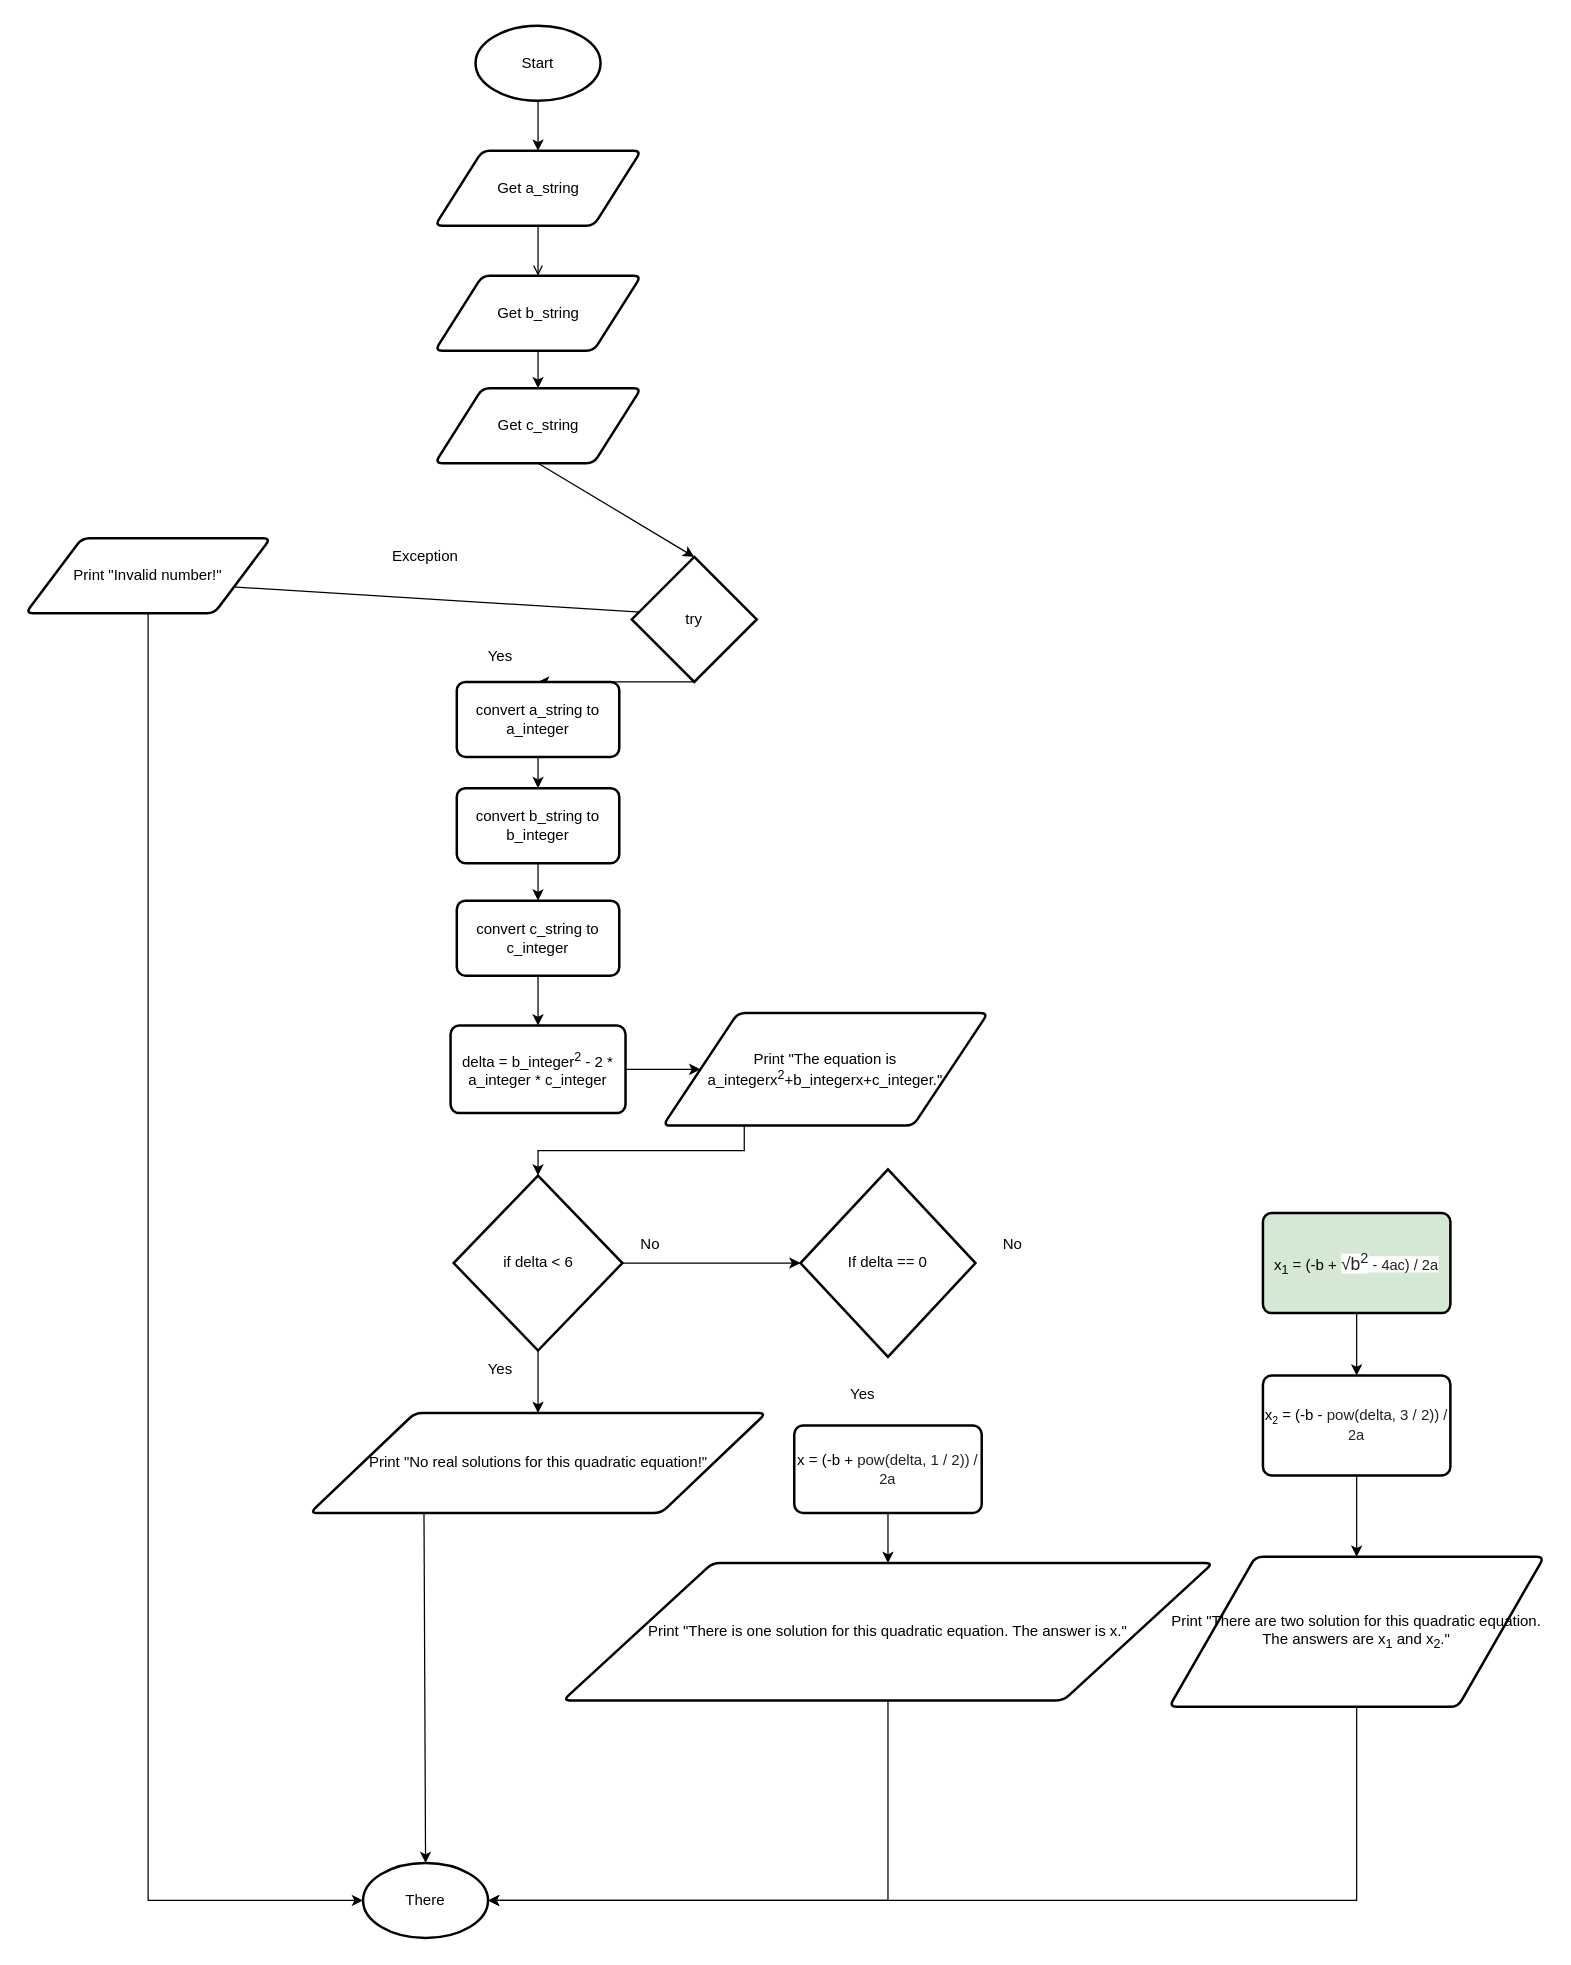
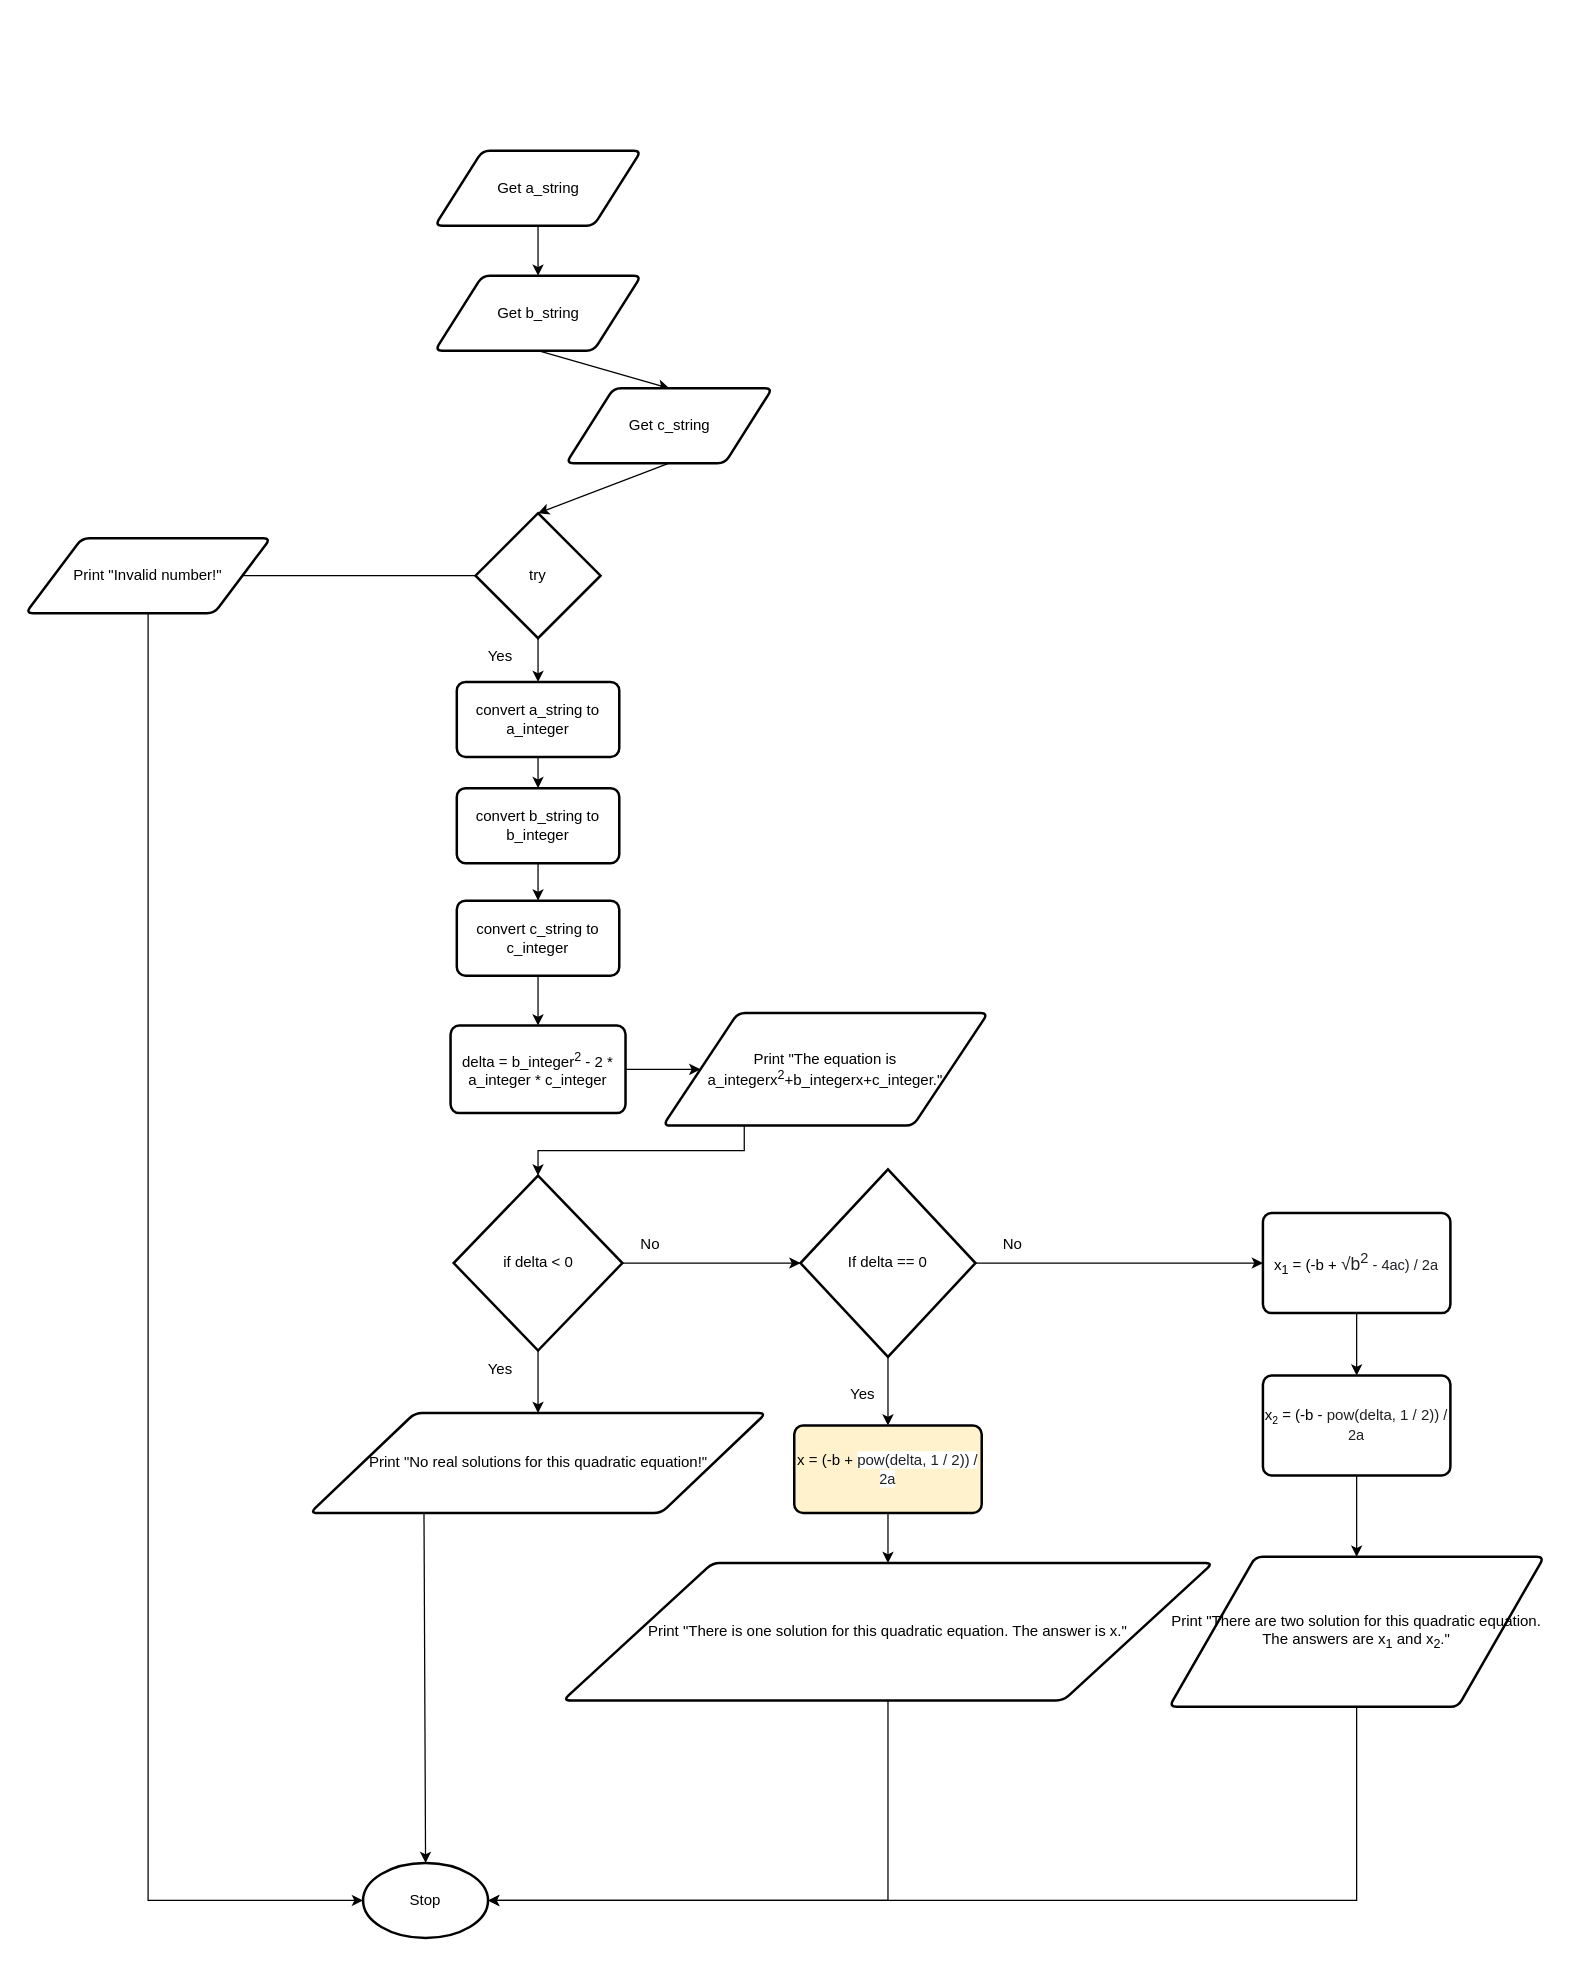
(538, 63) -> none
(538, 122) -> none
(538, 267) -> (538, 266)
(538, 426) -> (669, 426)
(426, 557) -> none
(694, 619) -> (538, 576)
(539, 1263) -> (539, 1263)
none -> (1115, 1263)
(1357, 1263) -> (1357, 1263)
none -> (888, 1387)
(1357, 1426) -> (1357, 1426)
(888, 1469) -> (888, 1469)
(426, 1901) -> (426, 1901)
